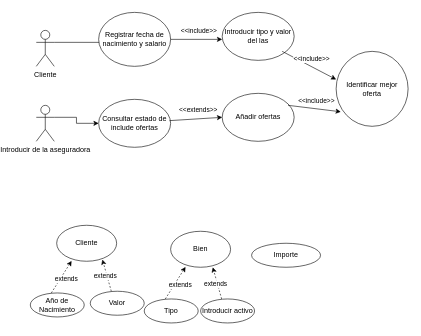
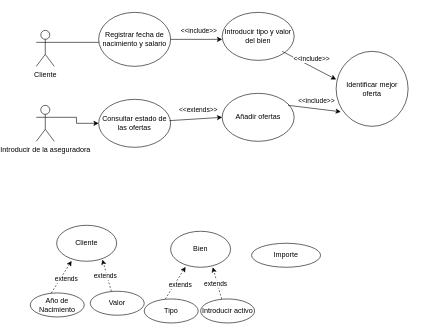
(258, 36) -> (258, 36)
(135, 123) -> (135, 123)
